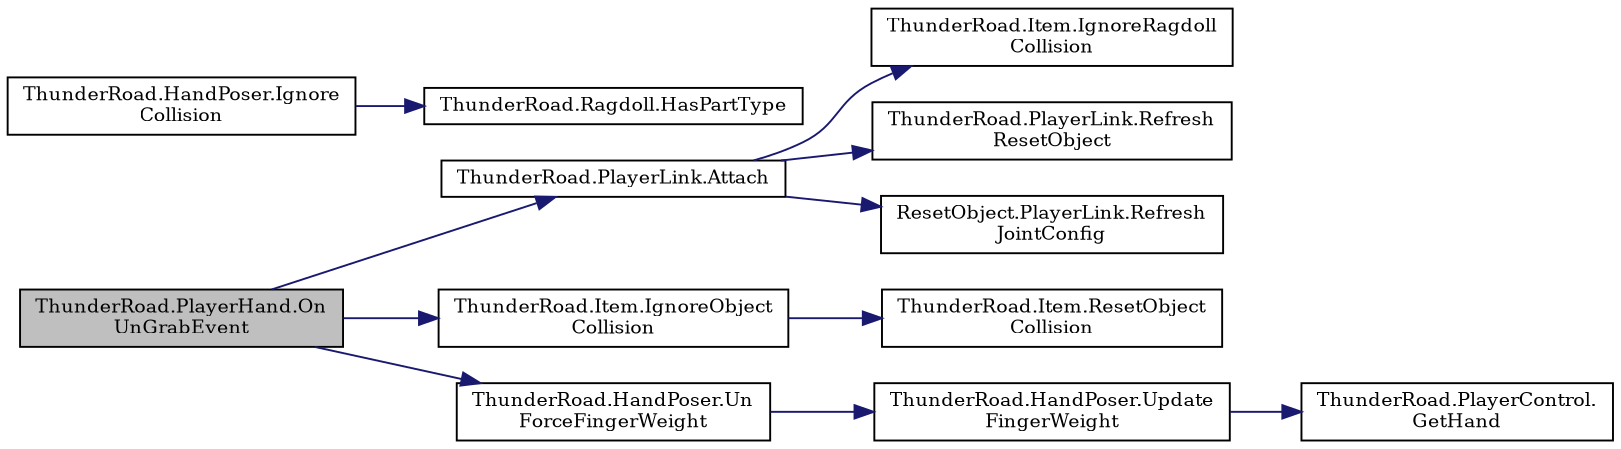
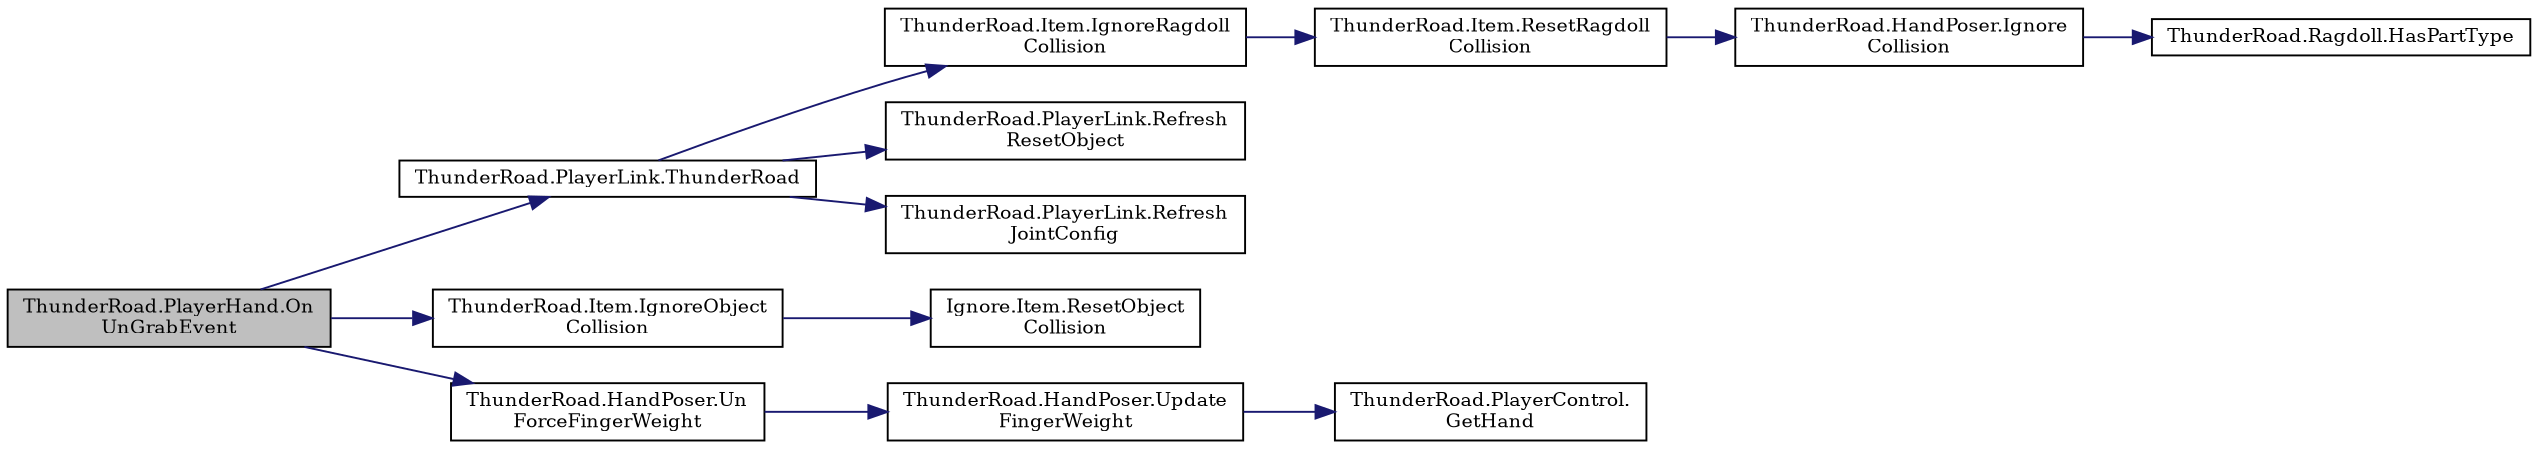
none -> (1491, 37)
(613, 179) -> (608, 179)
(1052, 225) -> (1065, 225)
(1052, 318) -> (1065, 318)
